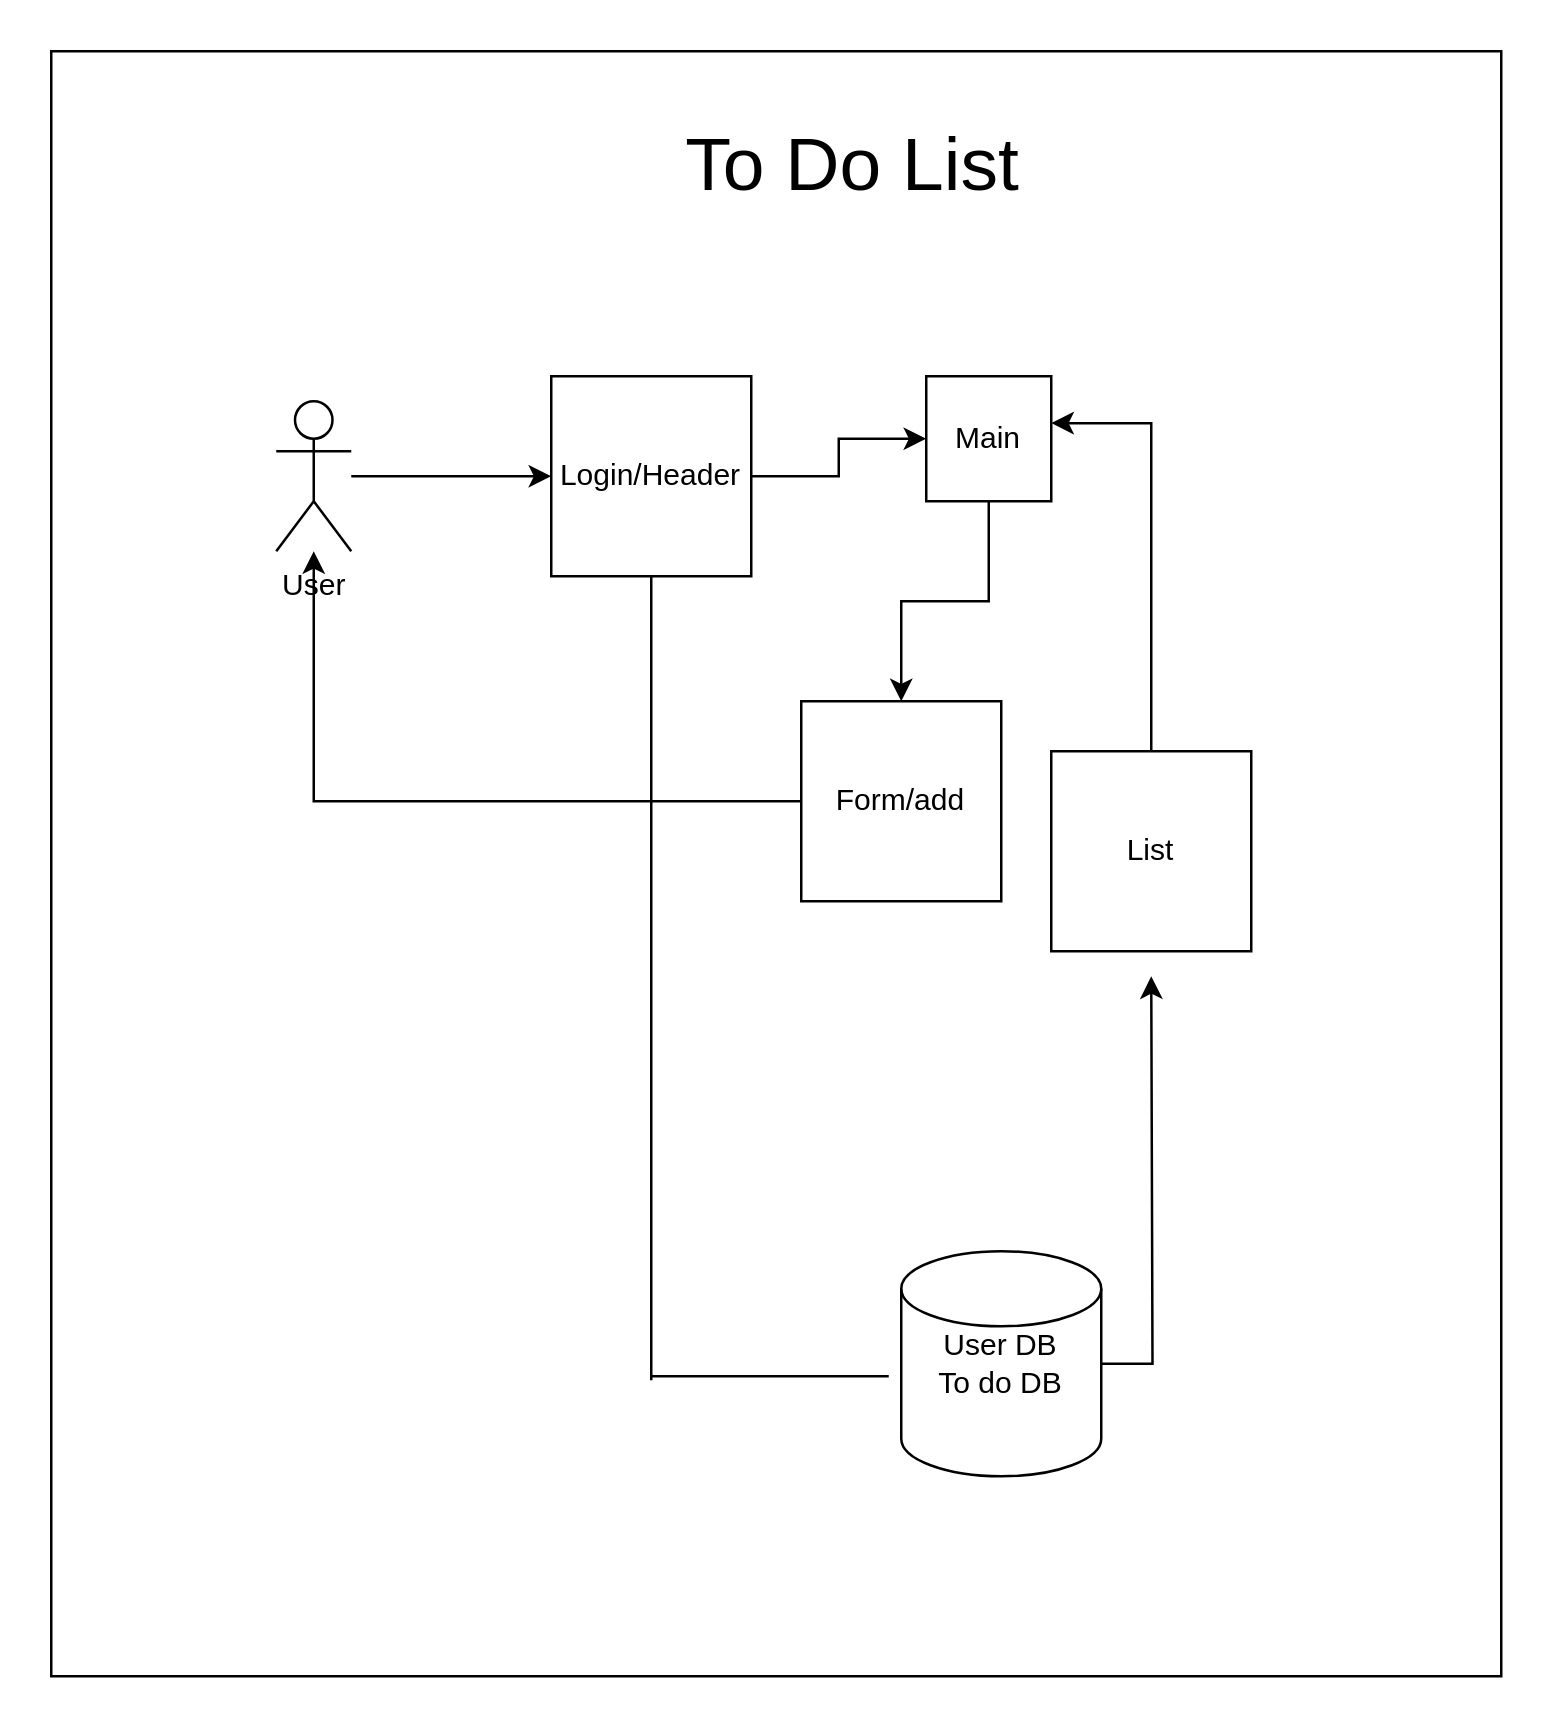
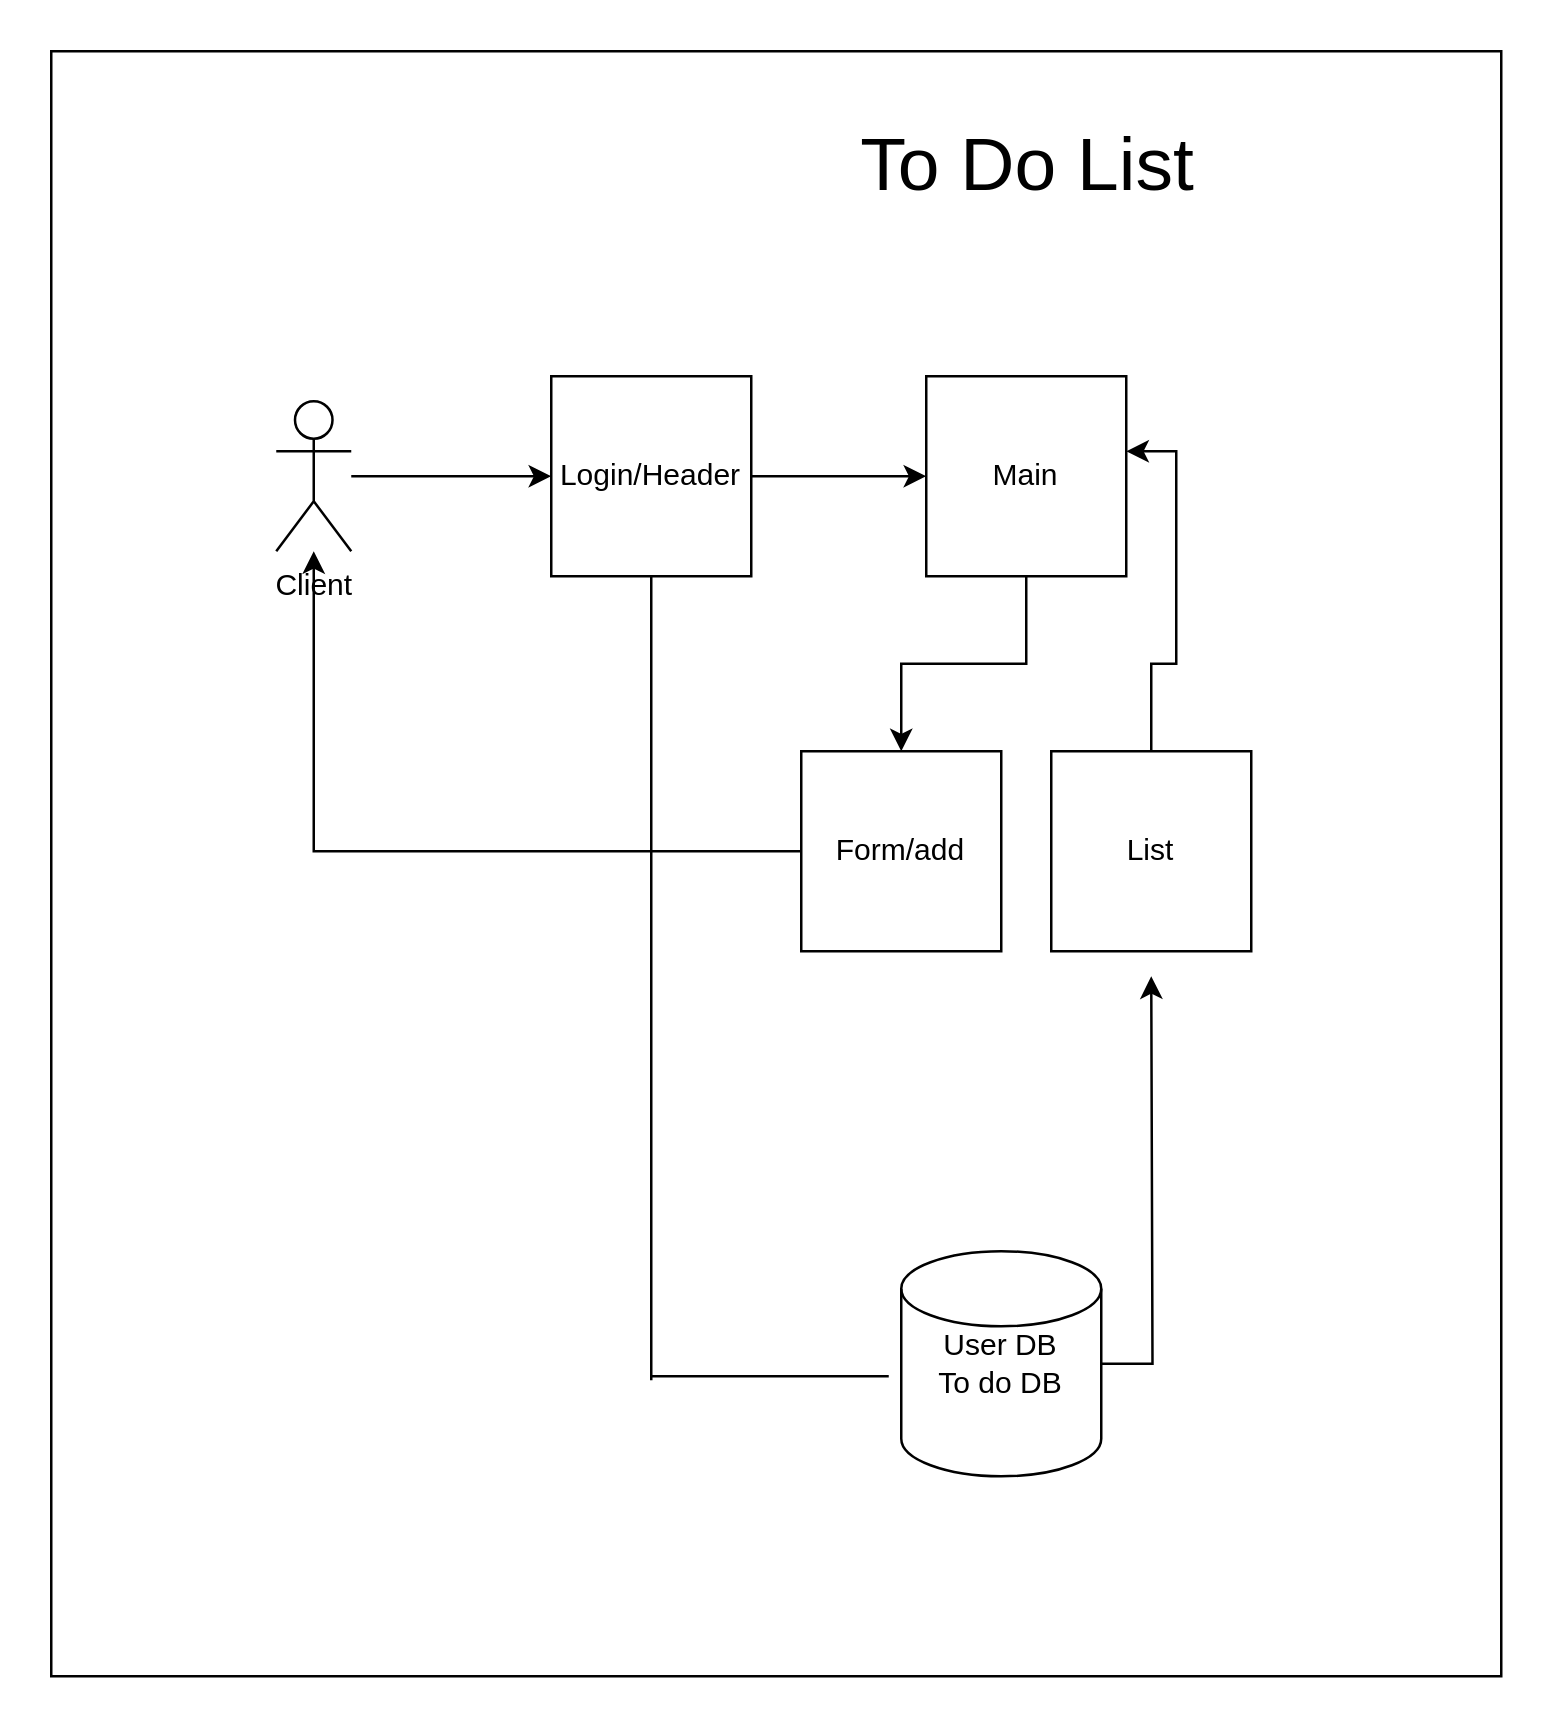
(864, 164) -> (1039, 164)
(989, 439) -> (1026, 476)
(315, 587) -> (315, 587)
(901, 801) -> (901, 851)
